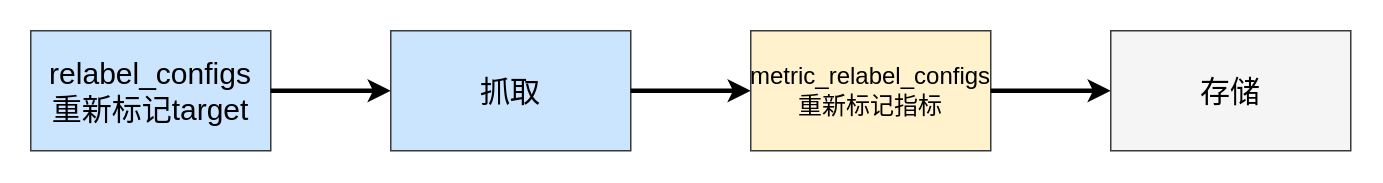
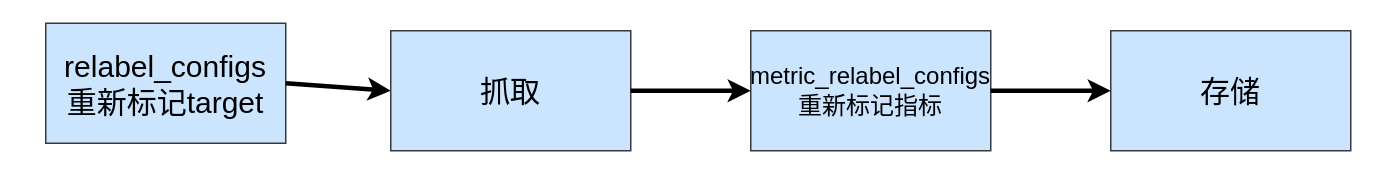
(151, 91) -> (166, 83)
(871, 91) -> (871, 91)
(1231, 91) -> (1231, 91)
